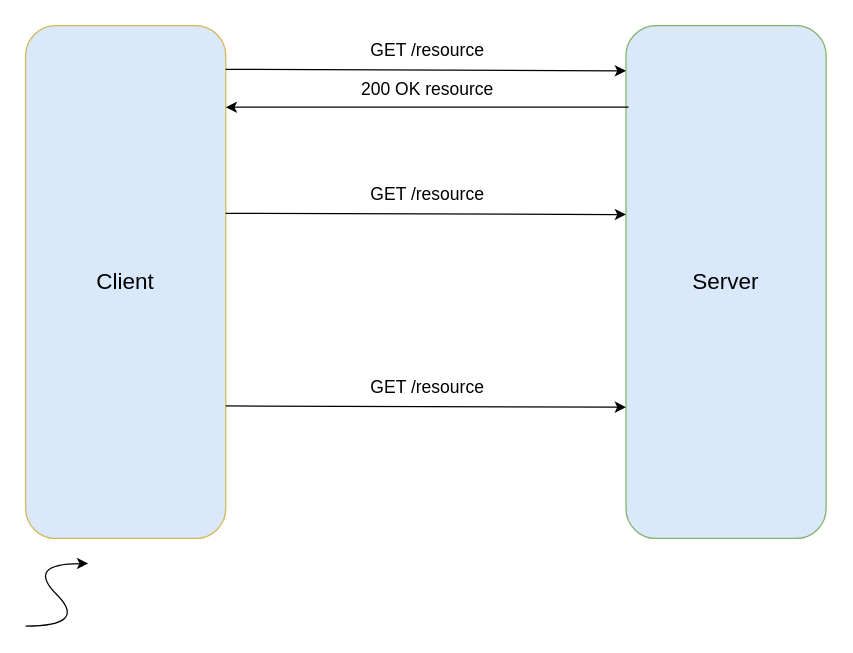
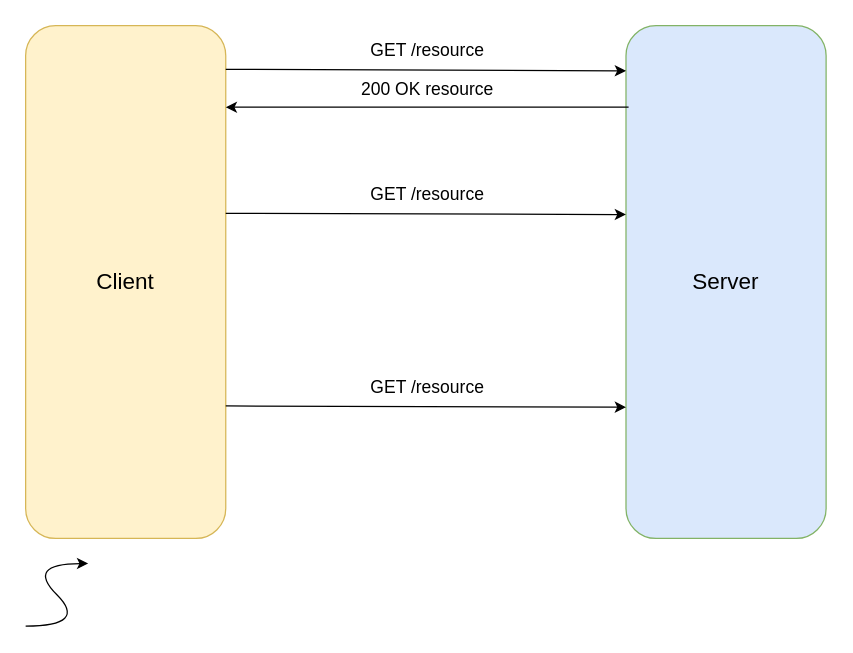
(126, 282) -> (126, 282)
